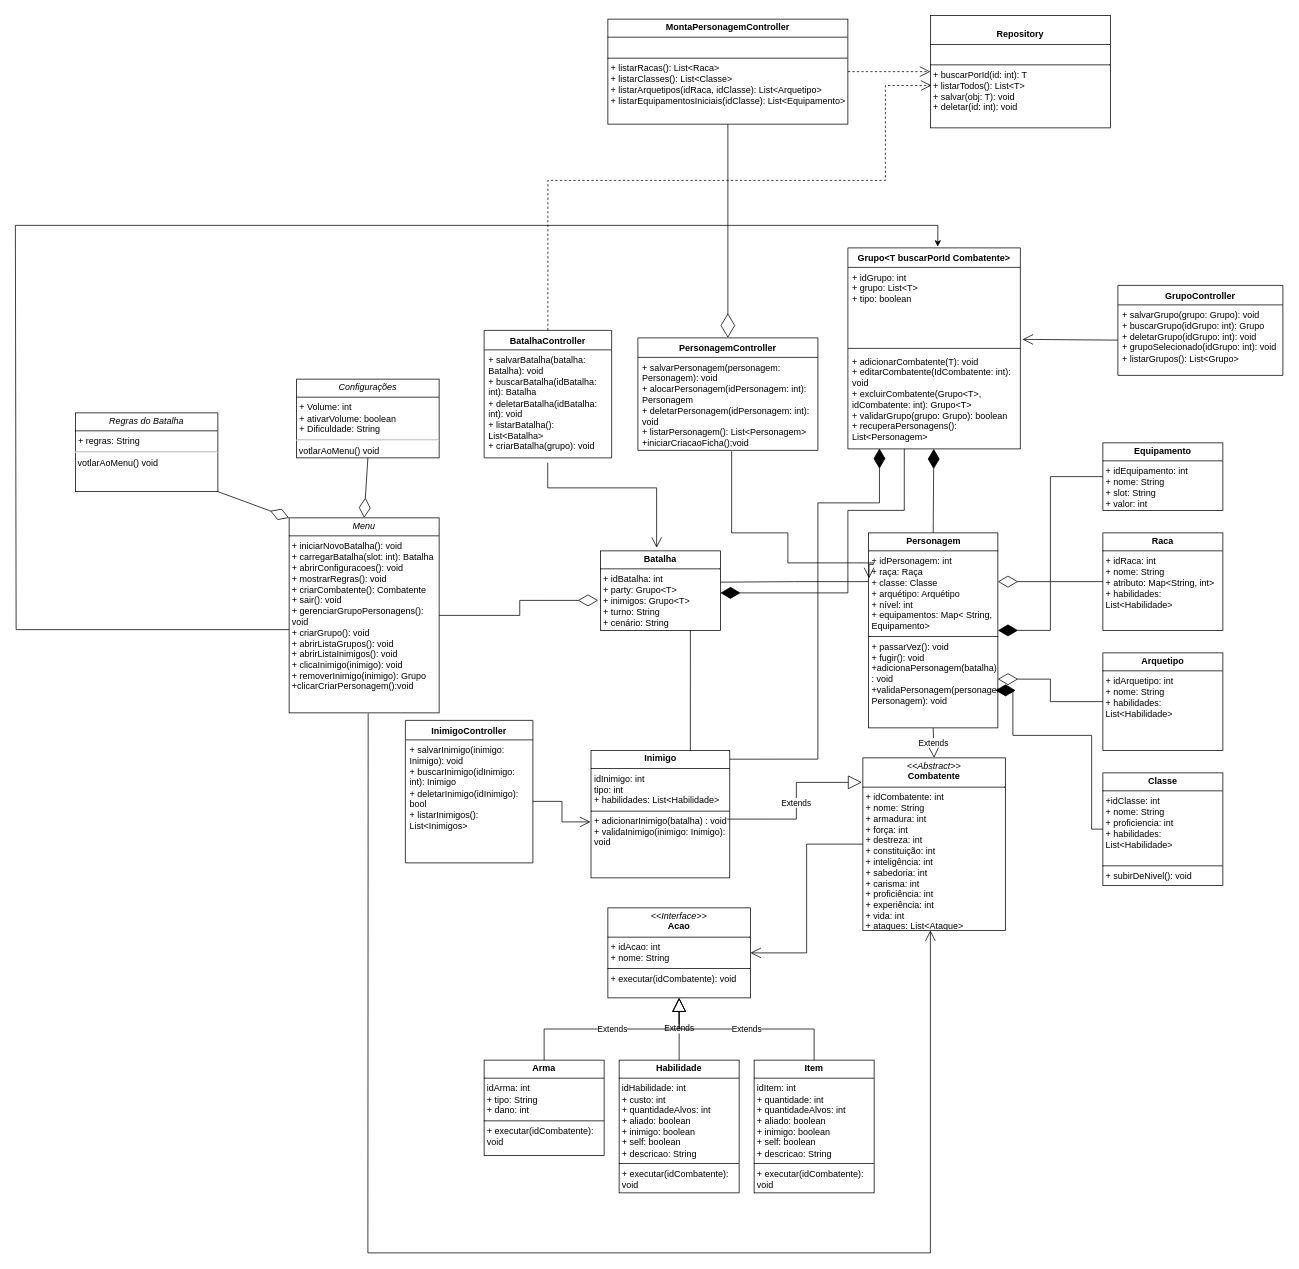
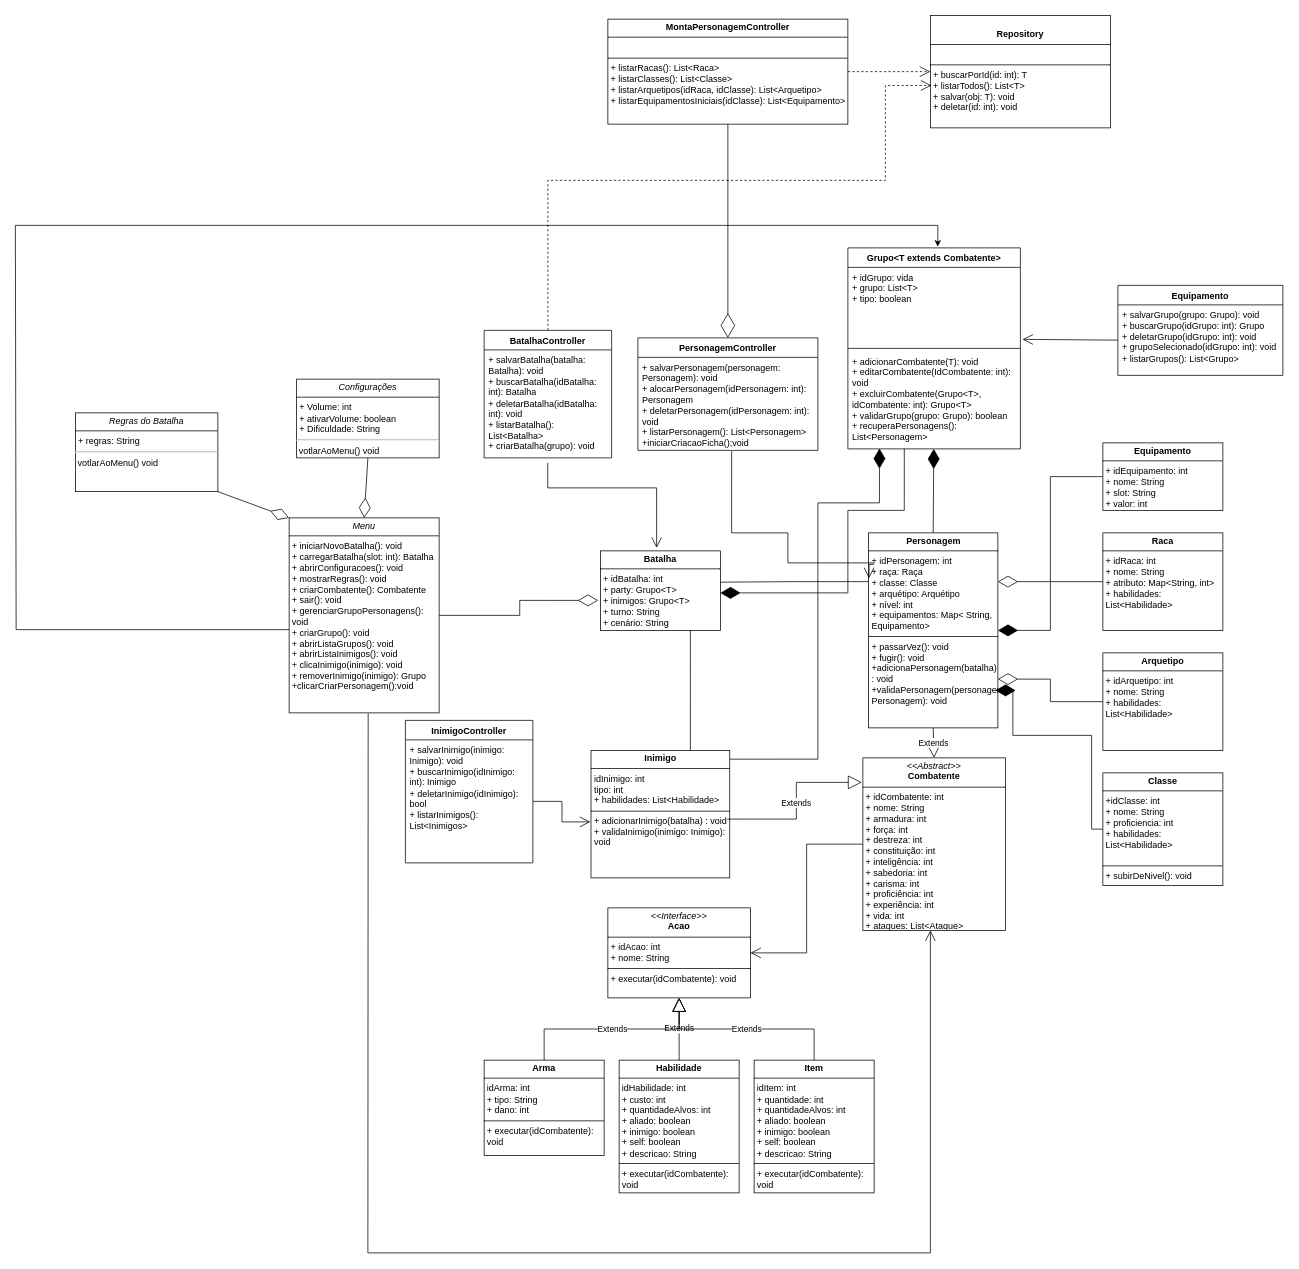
(934, 259) -> (934, 259)
(888, 289) -> (888, 289)
(1200, 296) -> (1200, 296)
